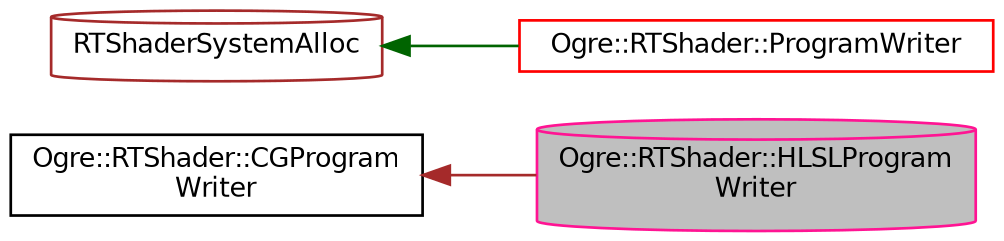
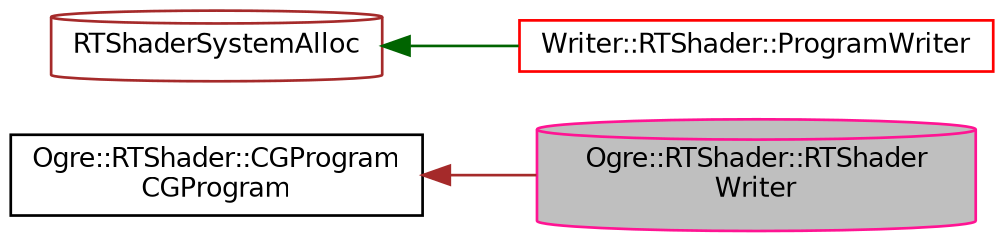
(756, 46) -> (756, 46)
(217, 175) -> (217, 175)
(756, 175) -> (756, 175)
